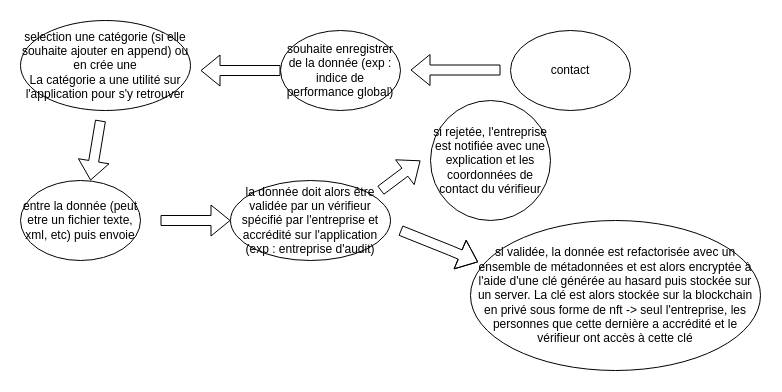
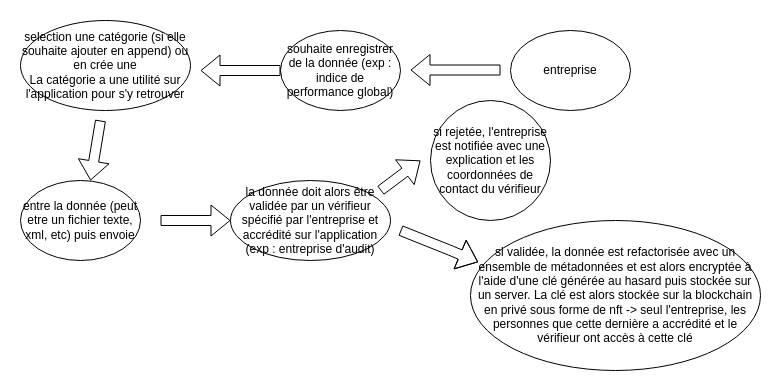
(571, 71) -> (571, 71)
